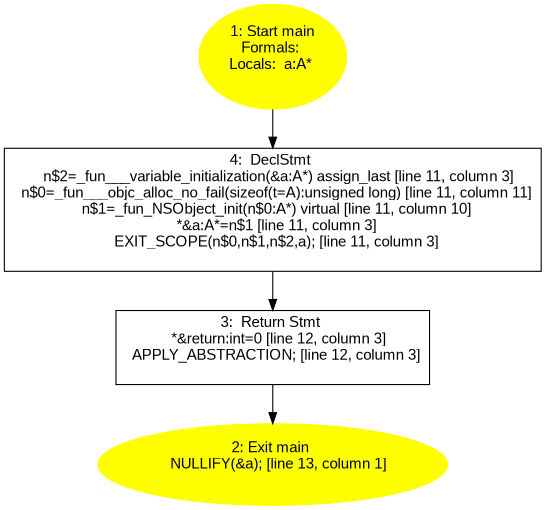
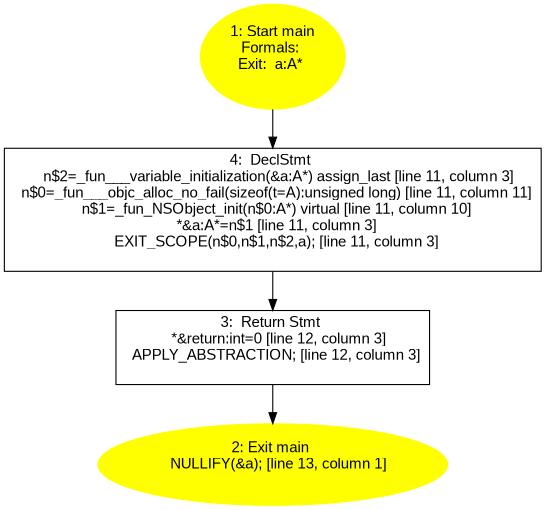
(273, 57) -> (273, 57)
